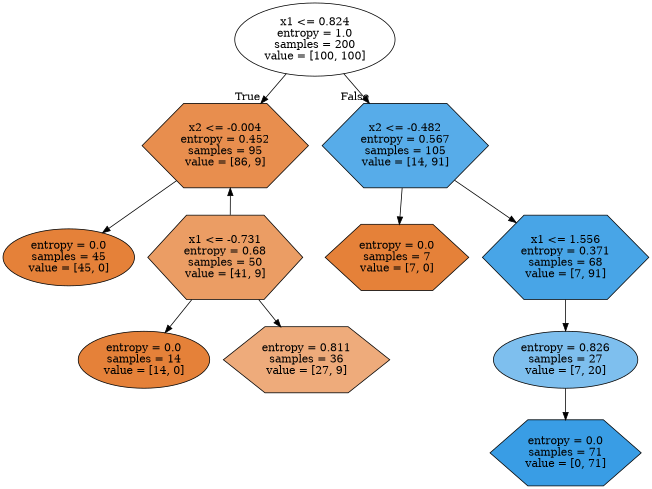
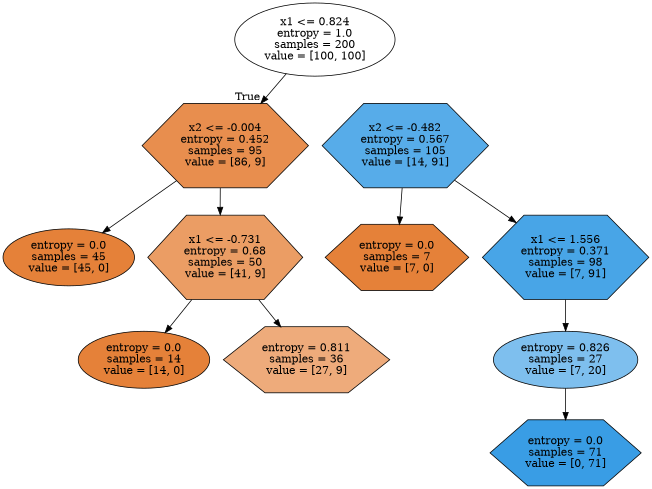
(354, 86) -> none
(230, 205) -> (220, 198)
(566, 257) -> (566, 257)
